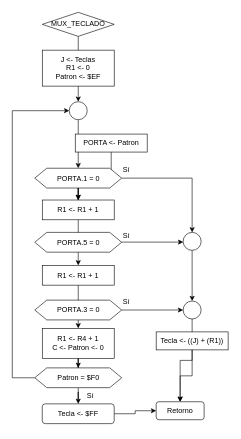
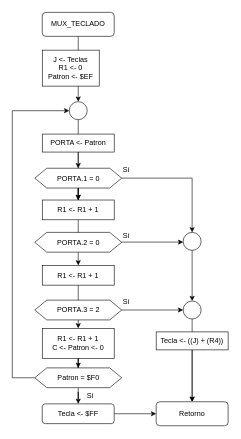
(78, 24) -> (78, 24)
(78, 68) -> (71, 68)
(111, 143) -> (78, 143)
(79, 243) -> (79, 243)
(79, 311) -> (79, 311)
(192, 341) -> (192, 341)
(78, 344) -> (78, 344)
(180, 411) -> (192, 414)
